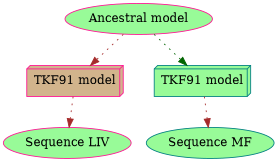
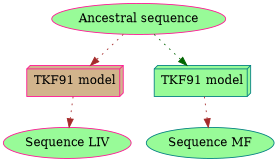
(139, 19) -> (139, 19)
